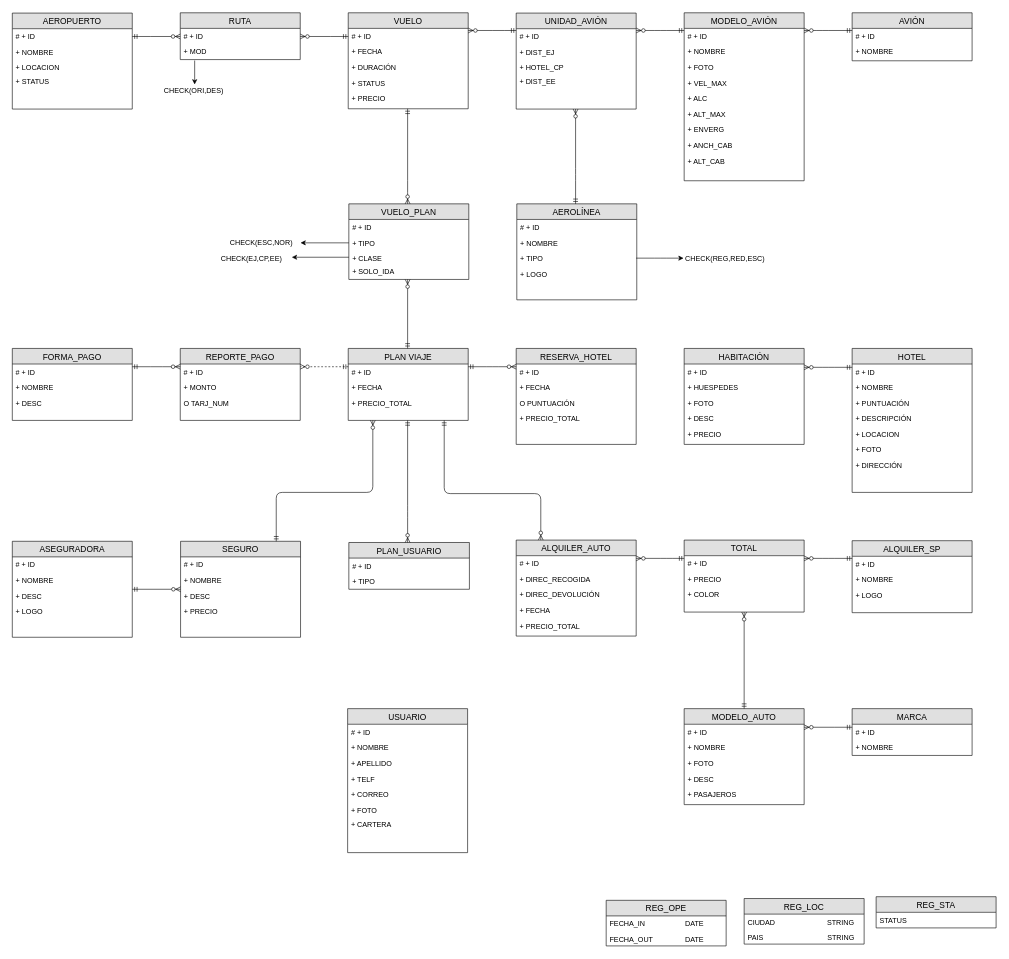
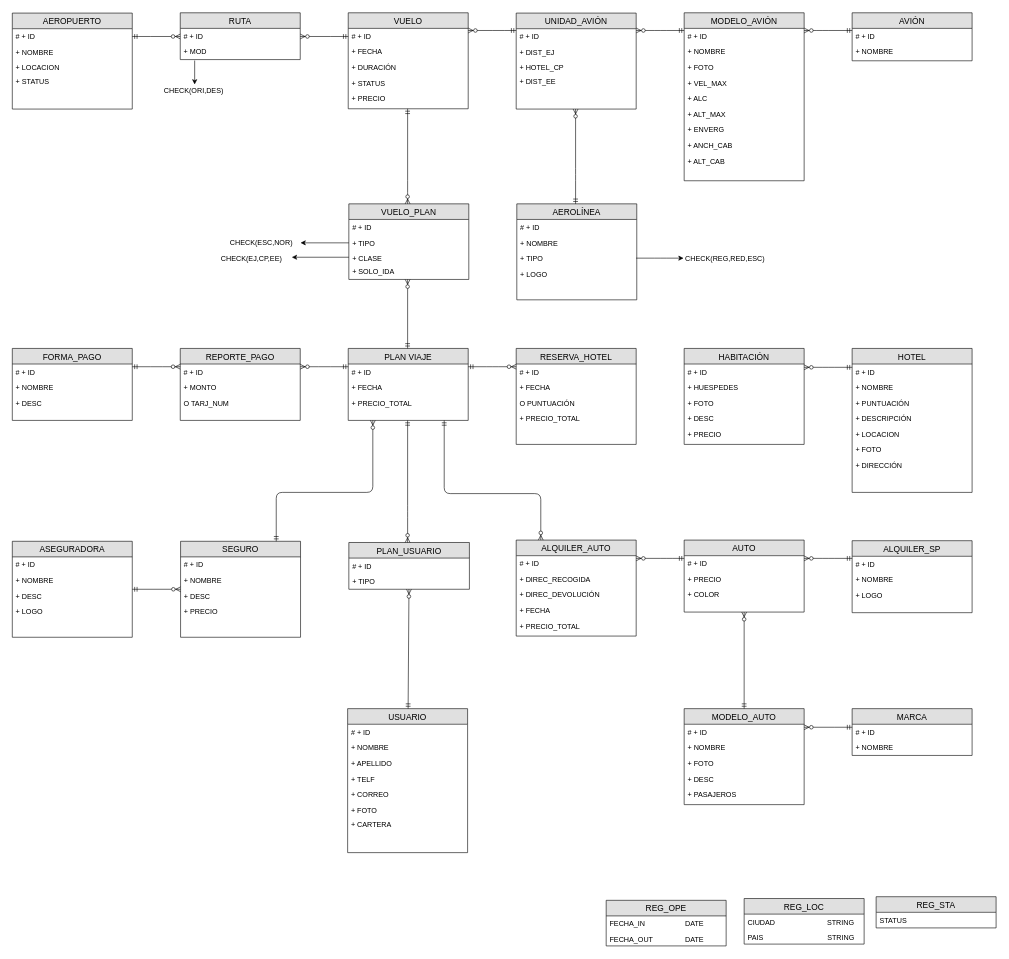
(324, 367) -> (324, 367)
(744, 548) -> (744, 548)
none -> (409, 648)
